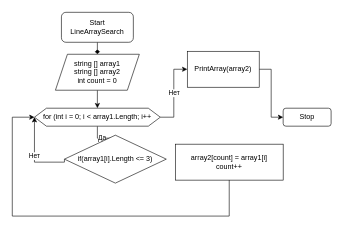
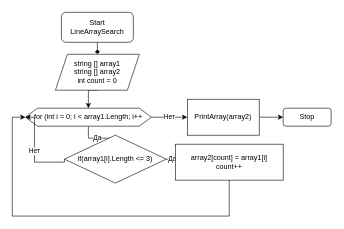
(224, 69) -> (224, 117)
(98, 117) -> (89, 117)
none -> (171, 159)
